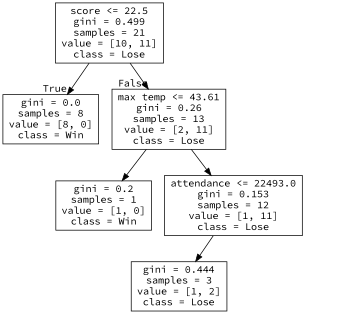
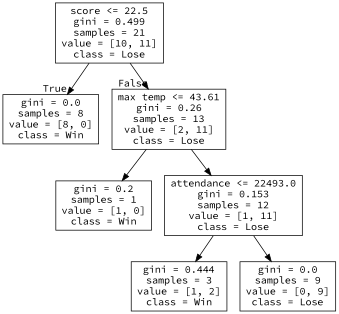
(179, 286) -> (179, 286)
none -> (288, 286)
